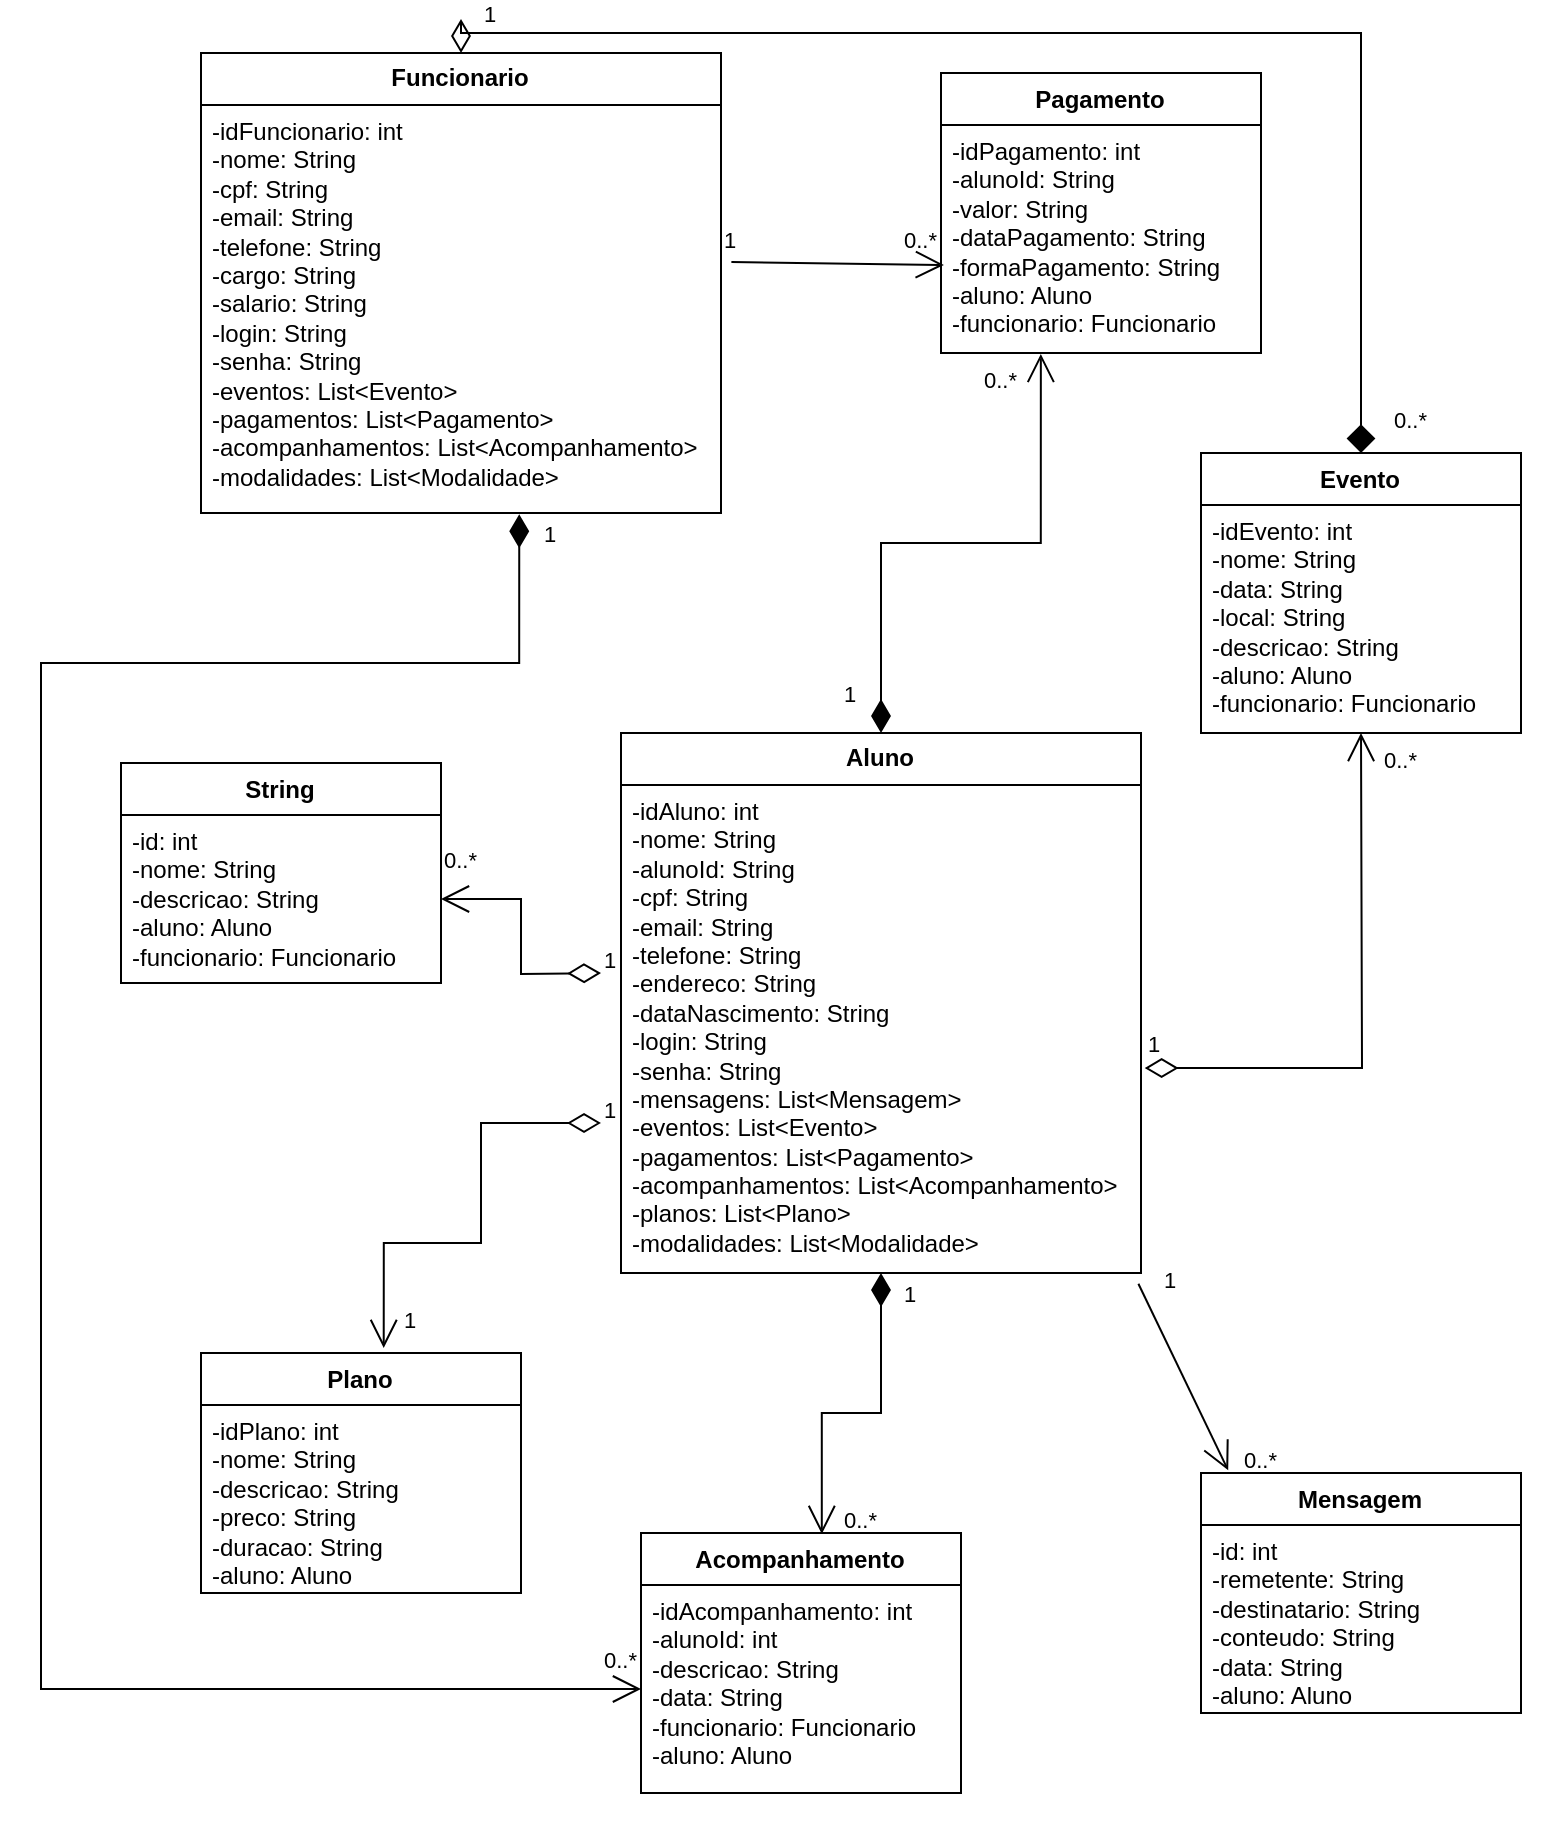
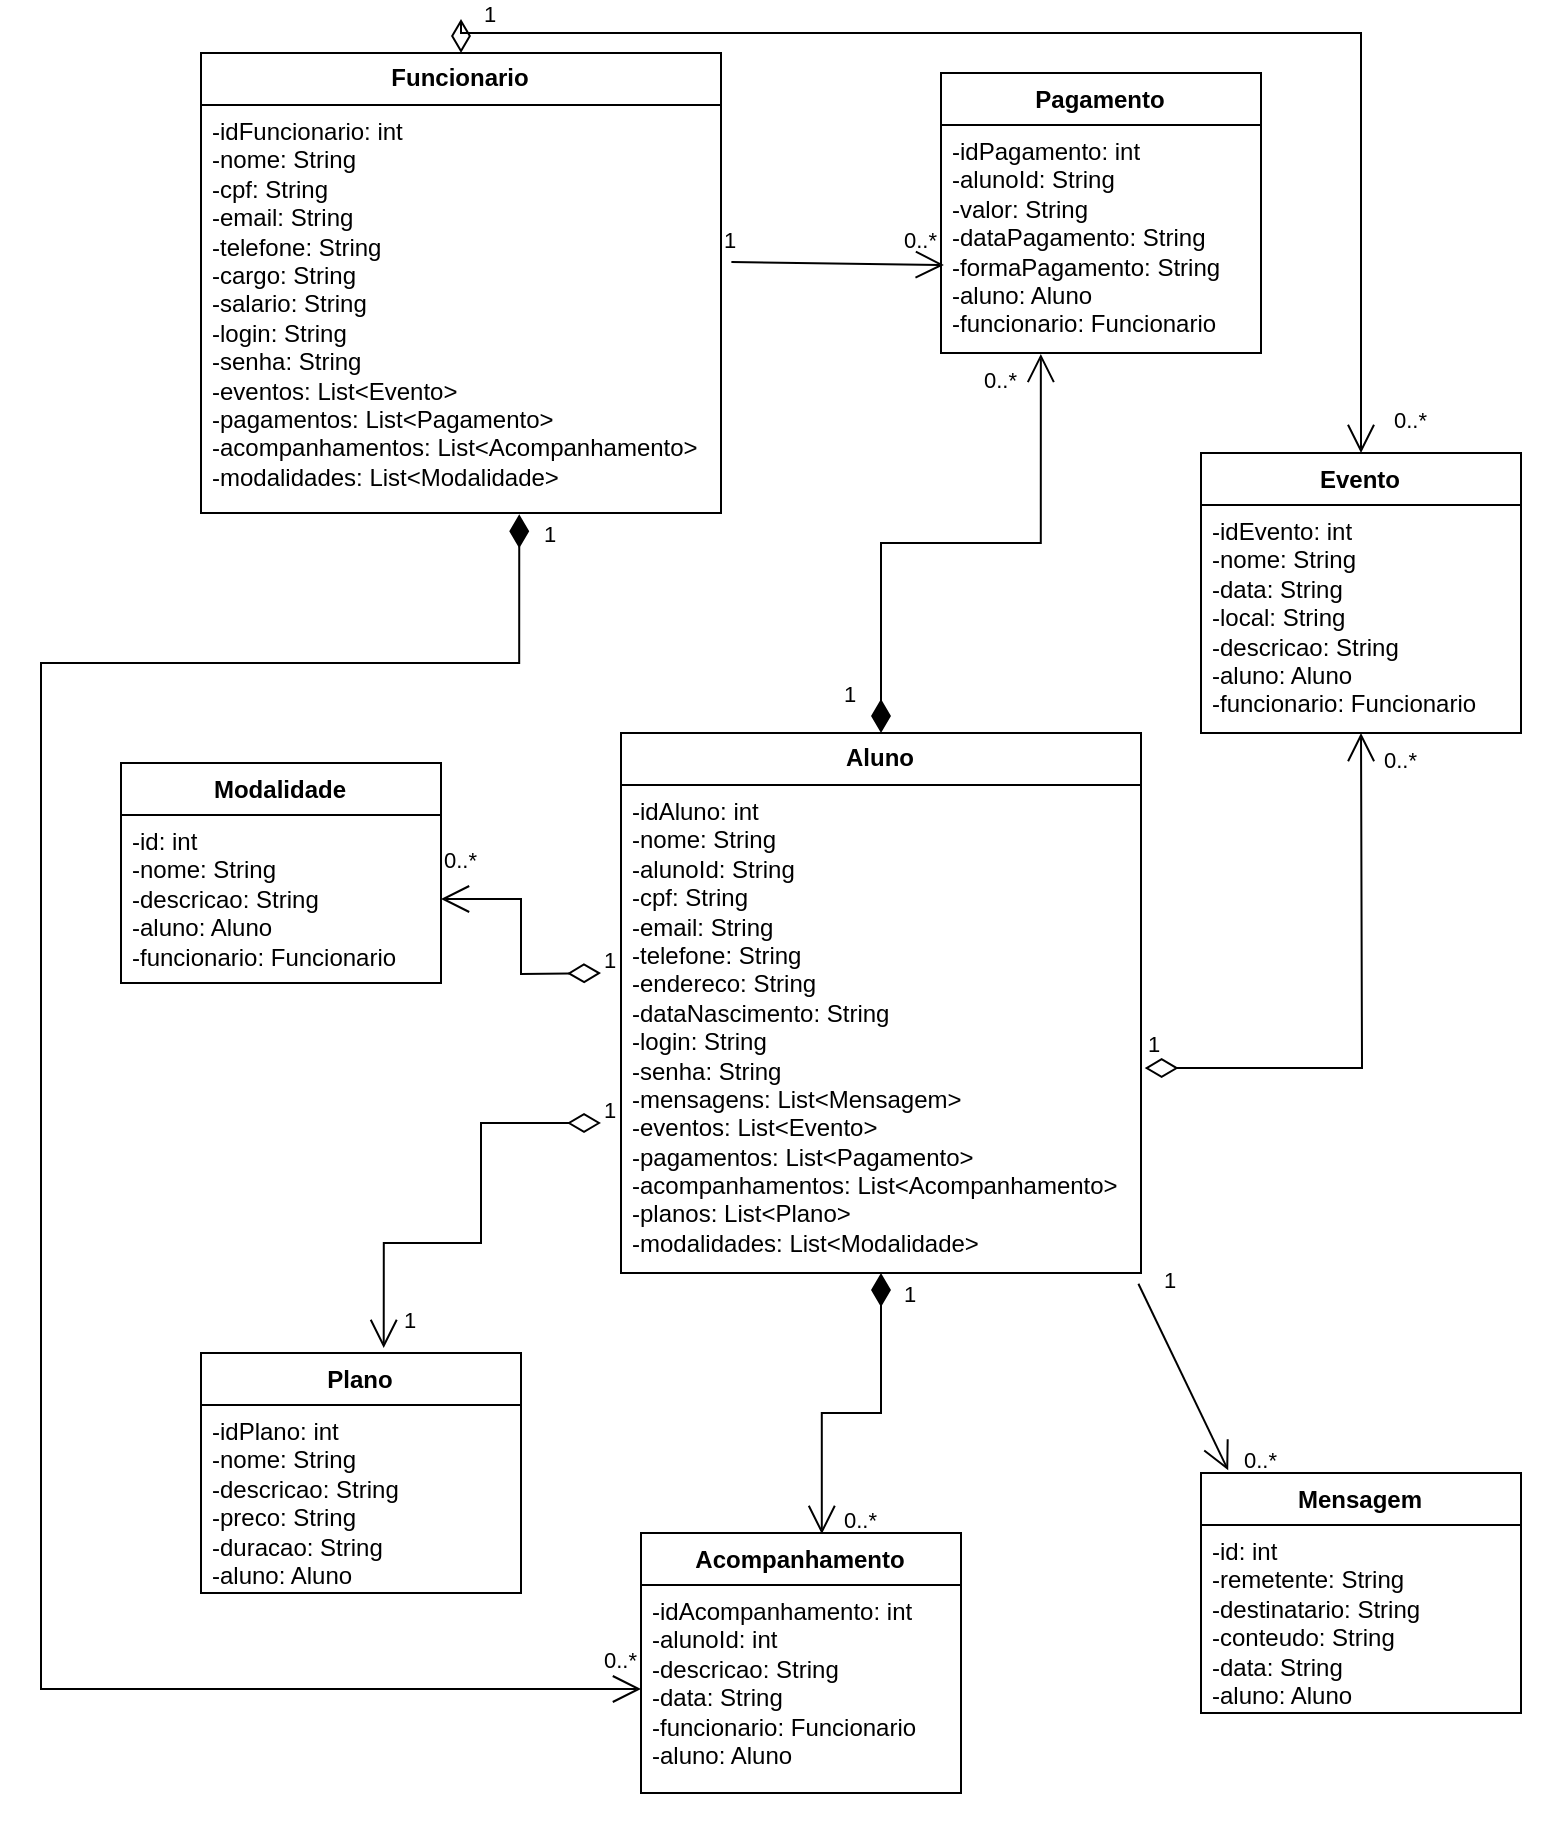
(1361, 425) -> (1361, 437)
(281, 791) -> (281, 791)
